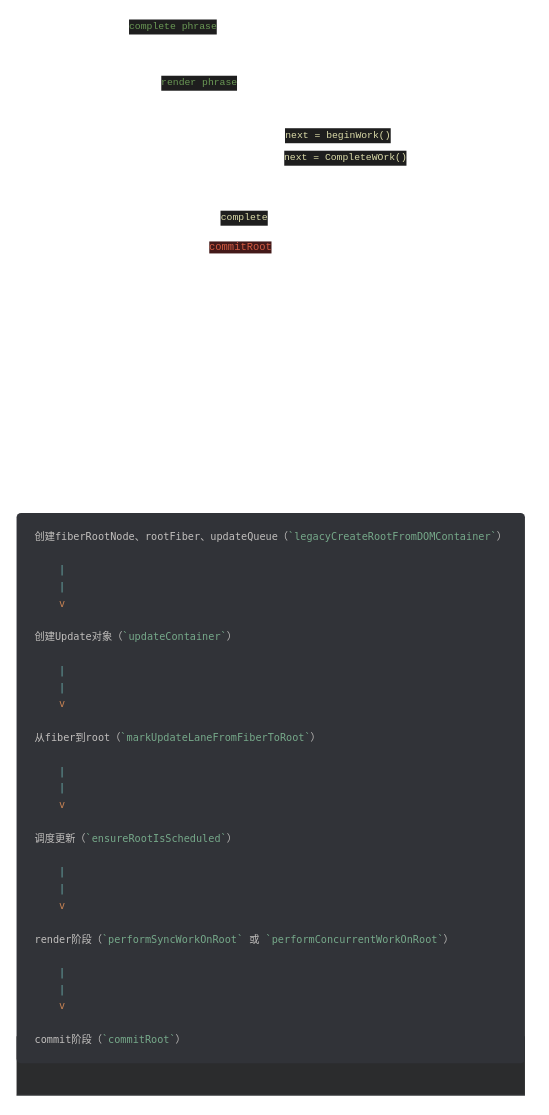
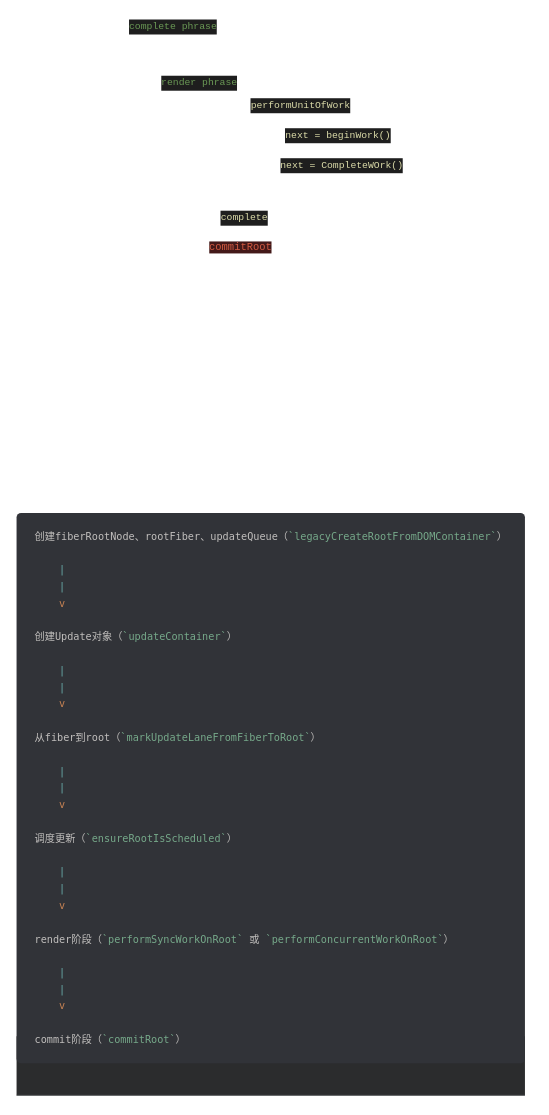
none -> (300, 105)
(345, 158) -> (342, 165)
